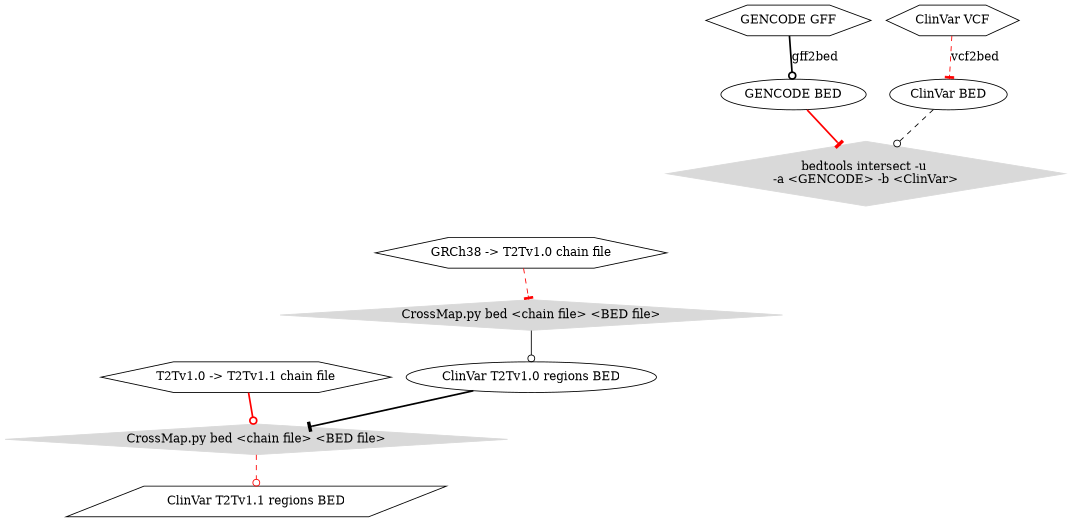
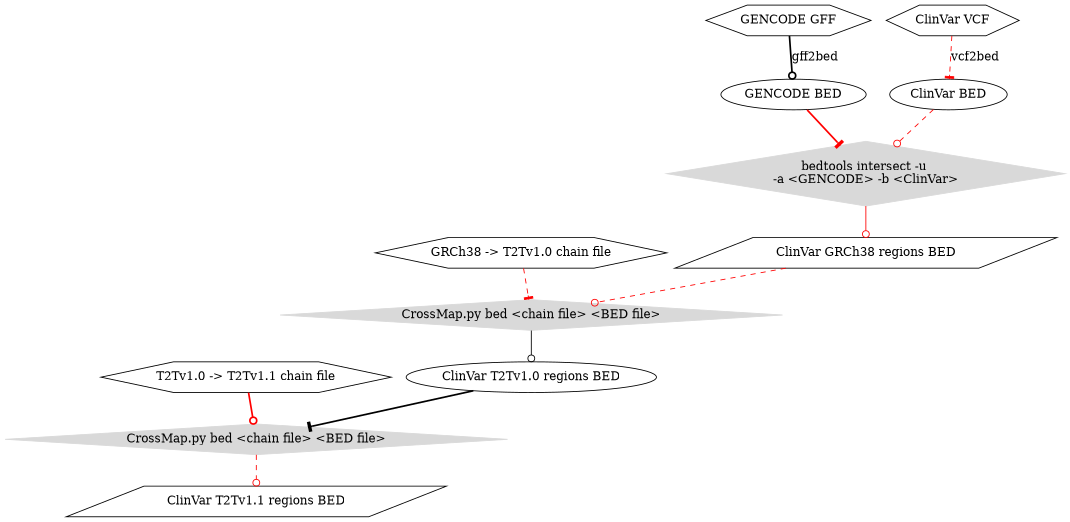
(917, 125) -> (917, 125)
none -> (866, 253)
